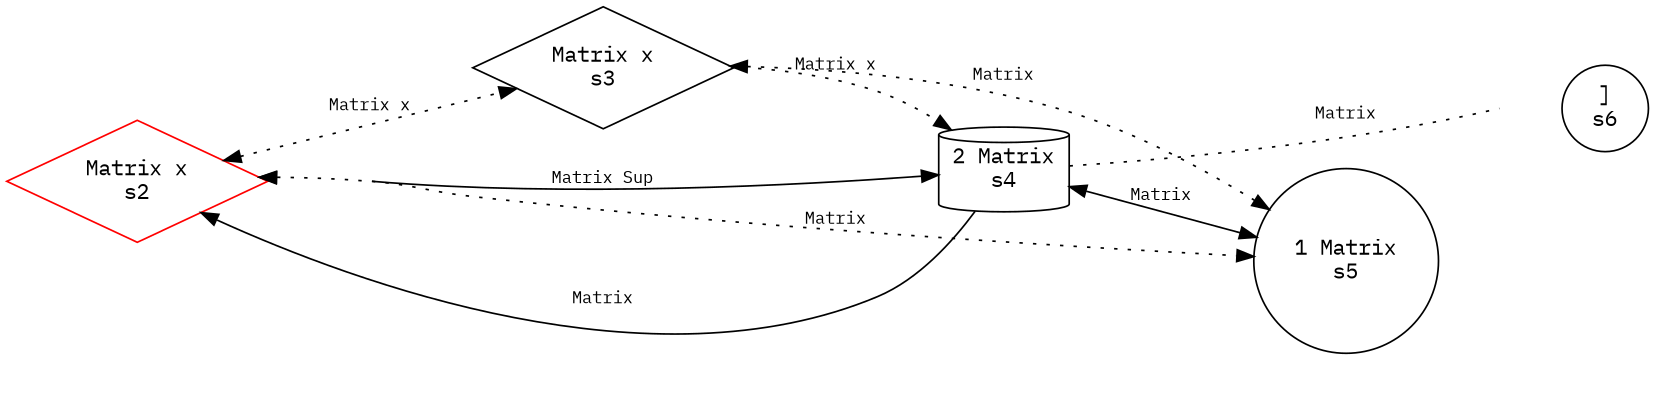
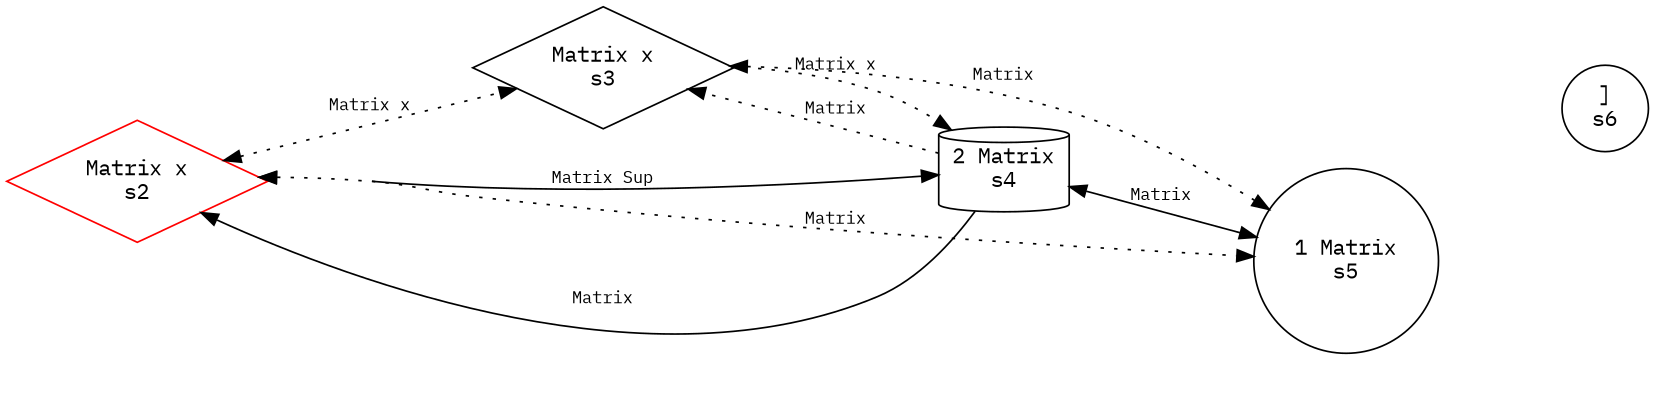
(1286, 145) -> (822, 123)
